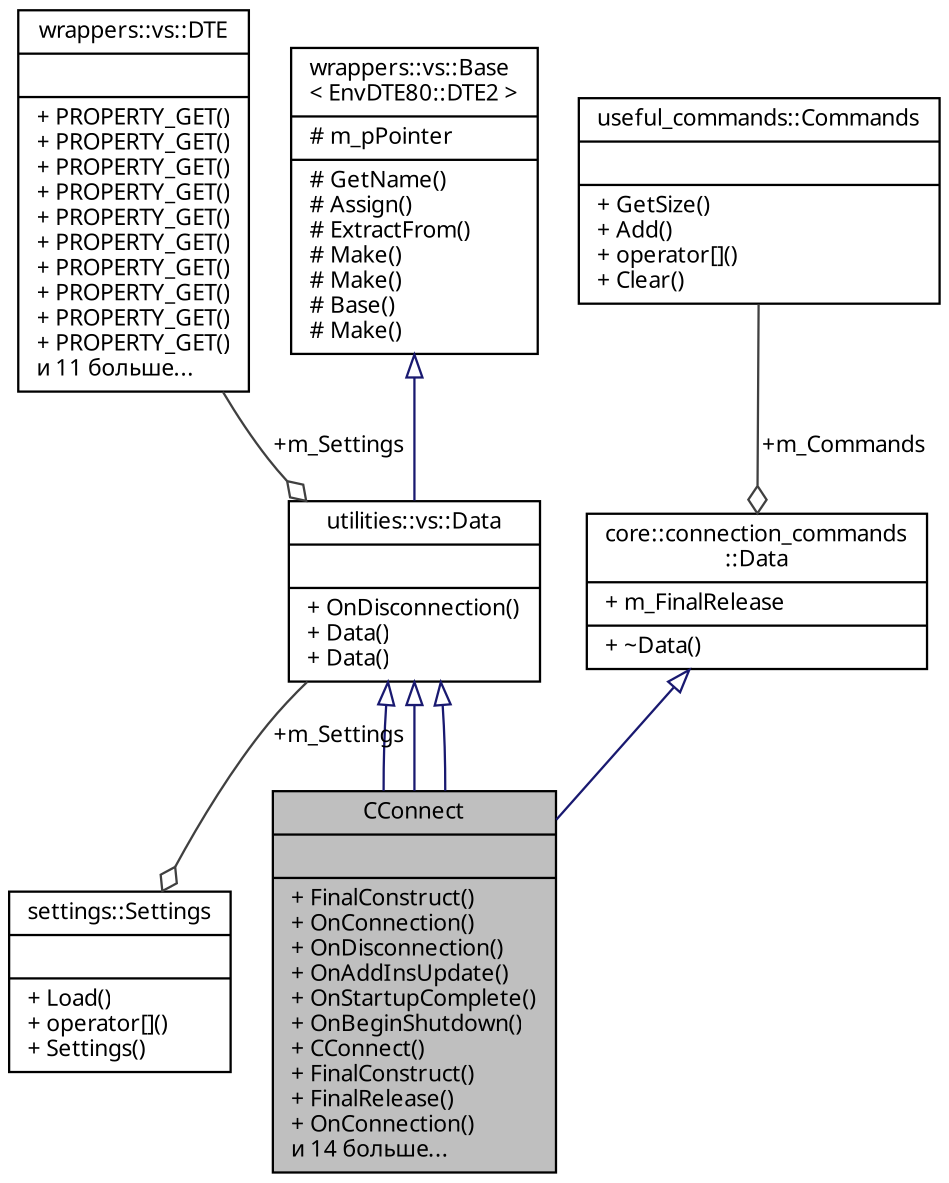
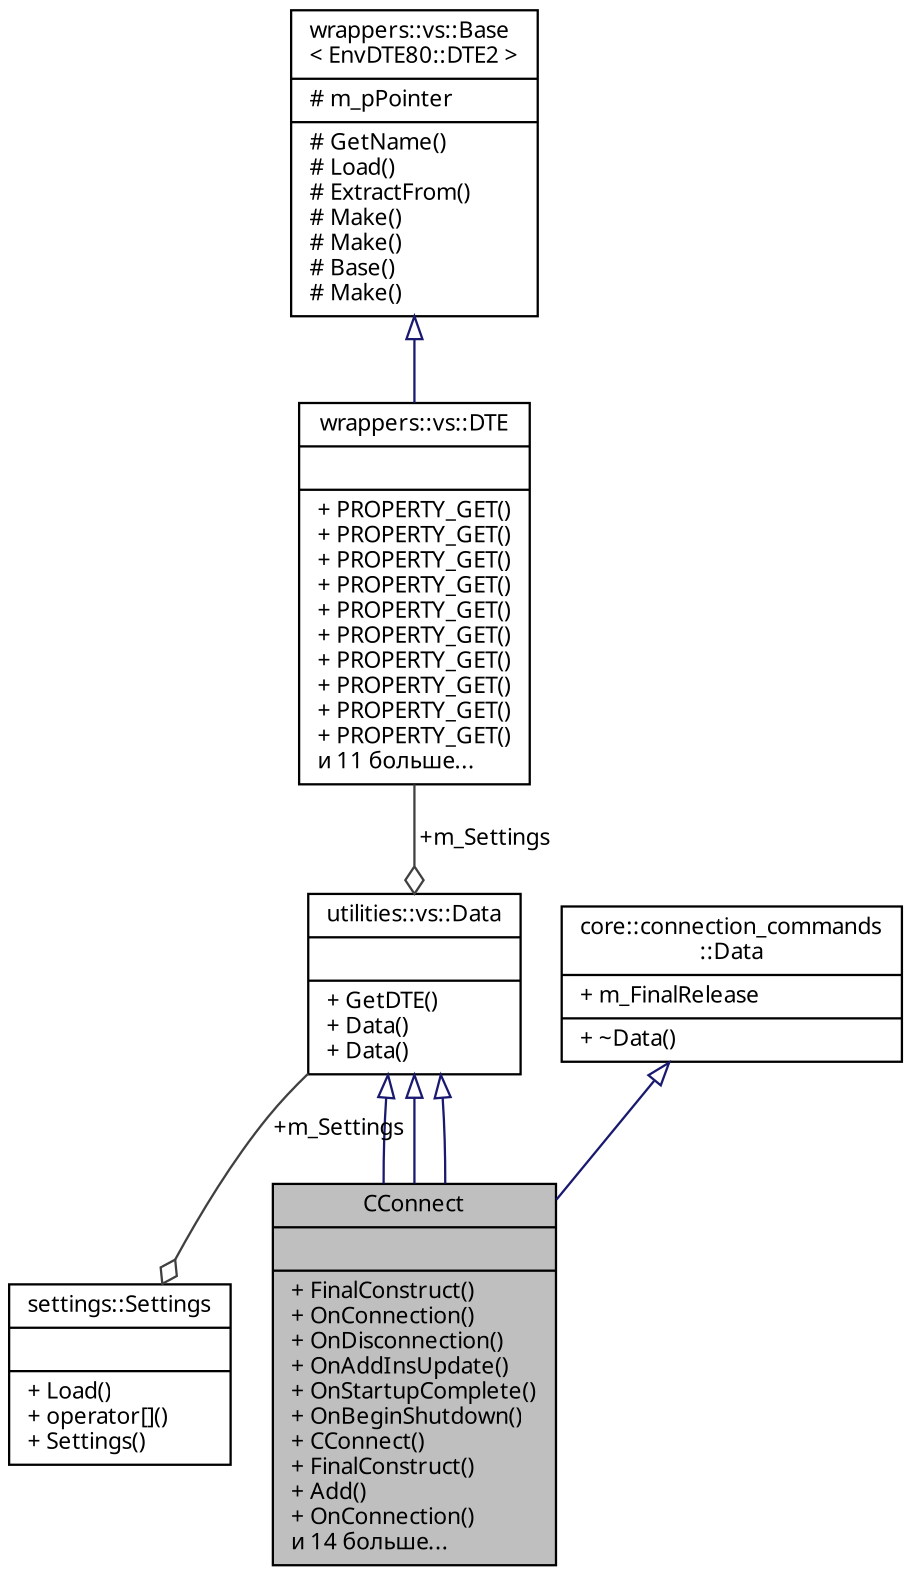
(759, 201) -> none
(362, 206) -> (353, 168)
(414, 439) -> (414, 371)
(414, 609) -> (382, 1001)
(373, 1099) -> (330, 1492)
